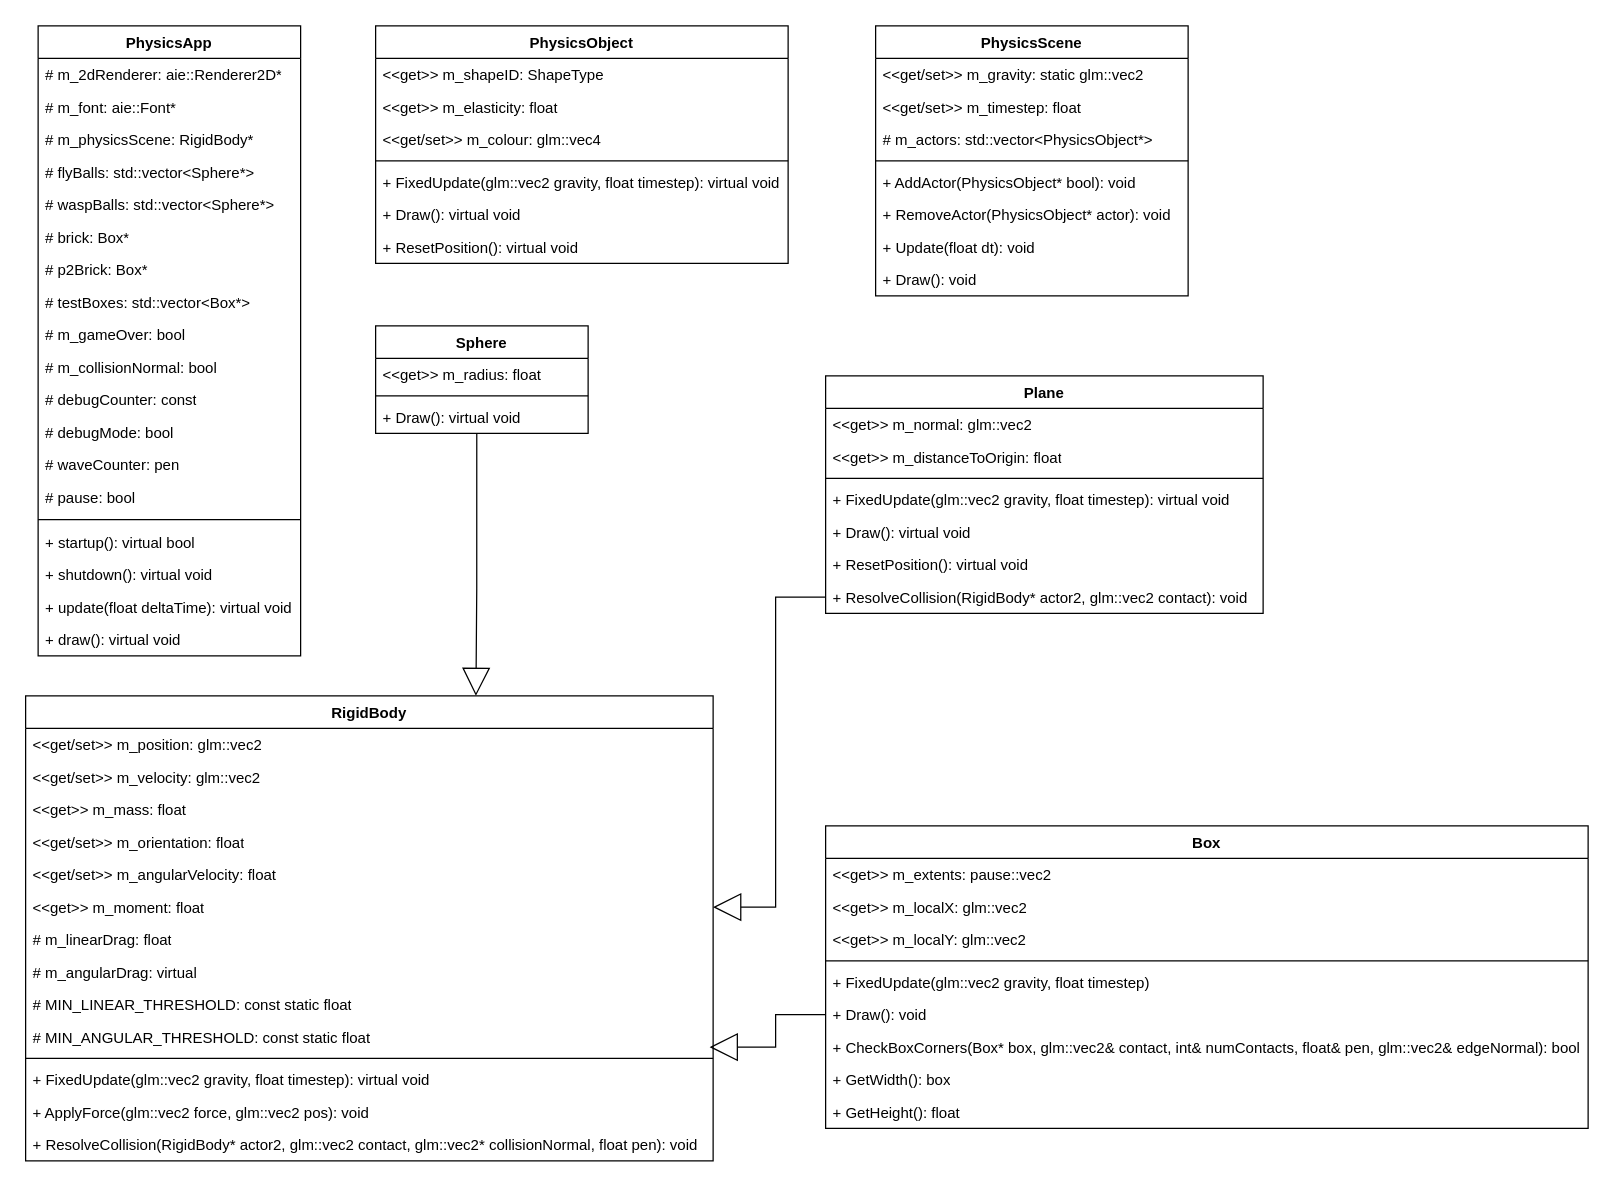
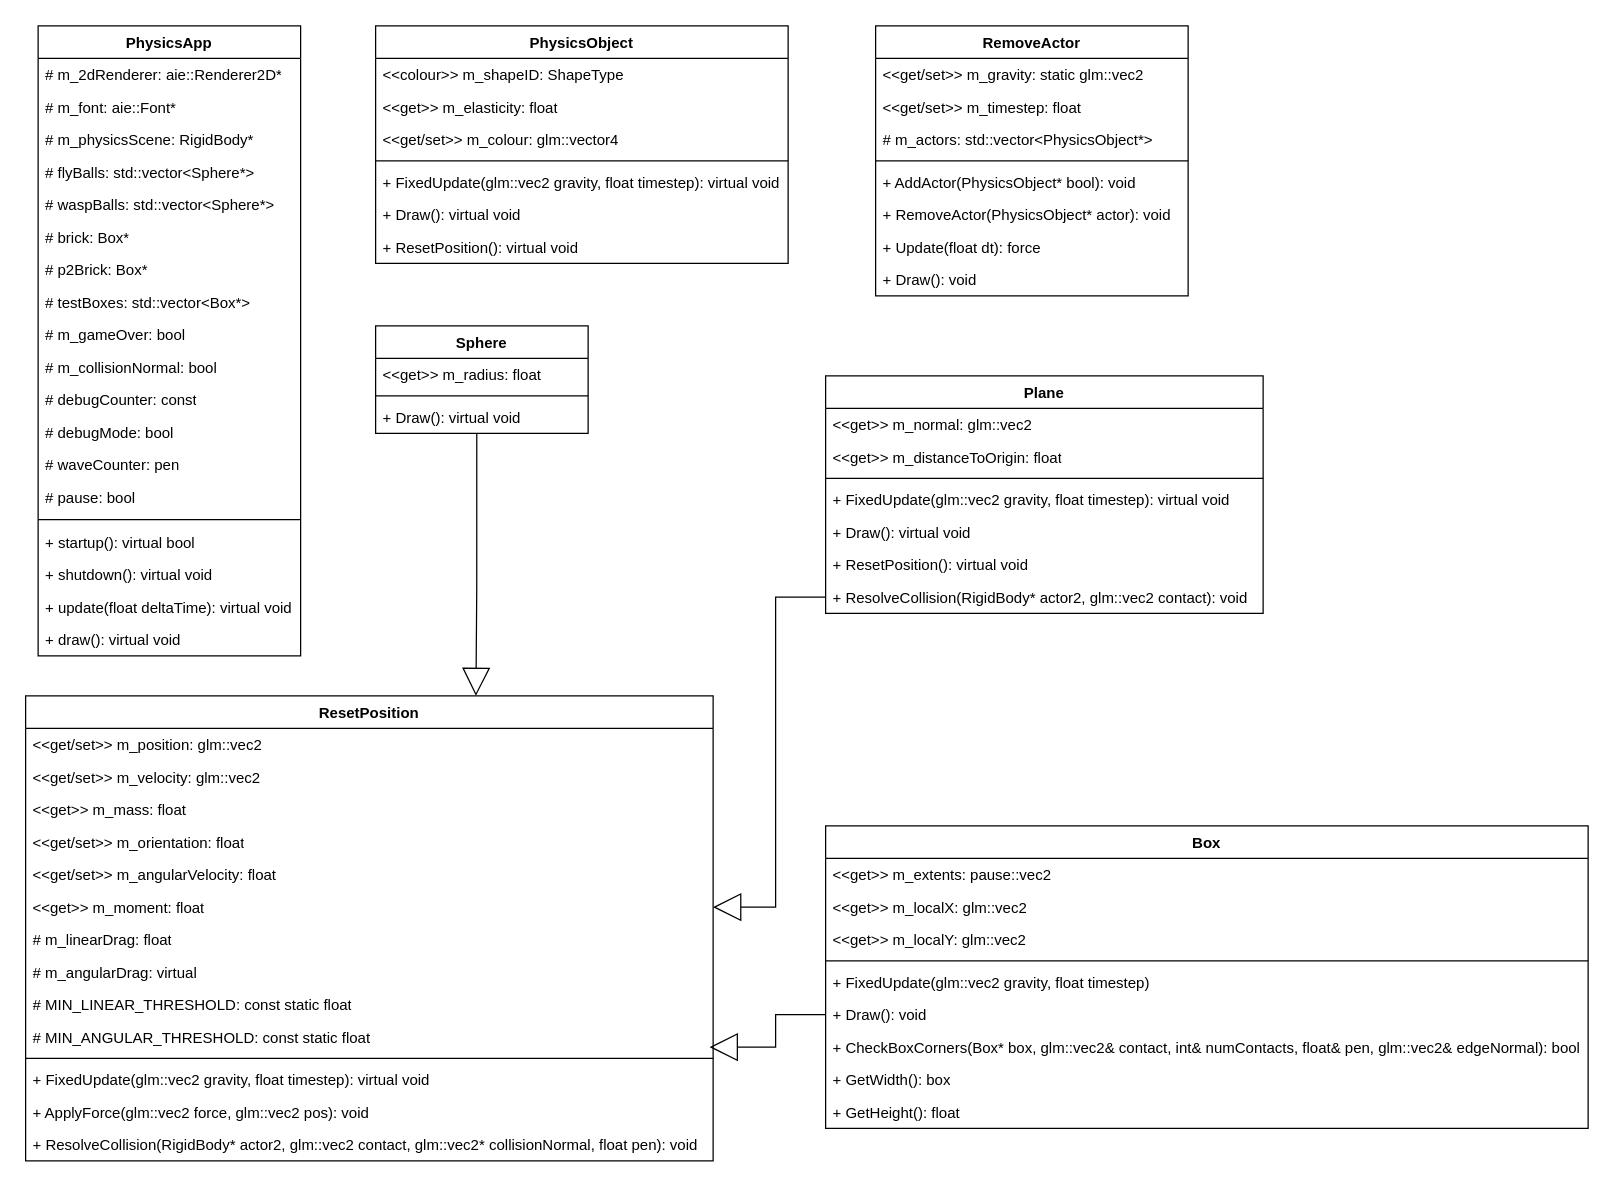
(1032, 43) -> (1032, 43)
(495, 76) -> (506, 76)
(500, 141) -> (512, 141)
(972, 248) -> (978, 248)
(369, 713) -> (369, 713)
